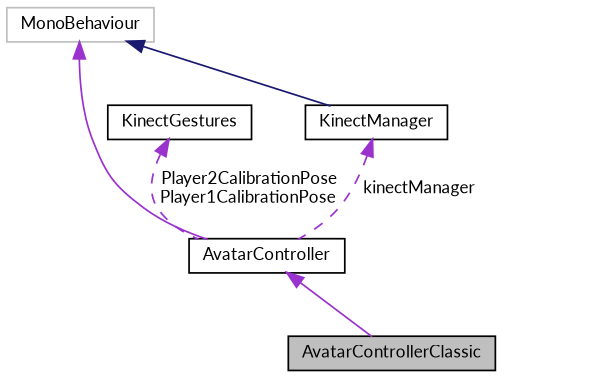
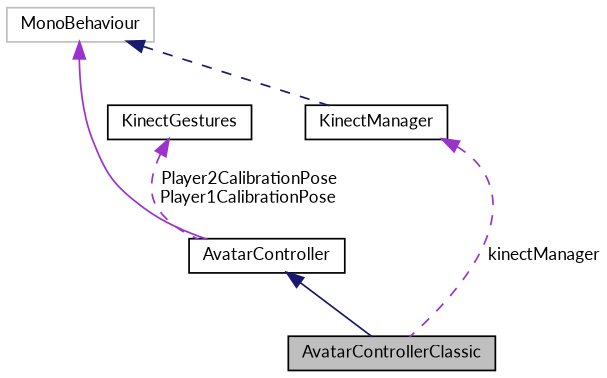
(237, 76) -> (237, 76)
(341, 205) -> (482, 247)
(336, 310) -> (336, 310)
